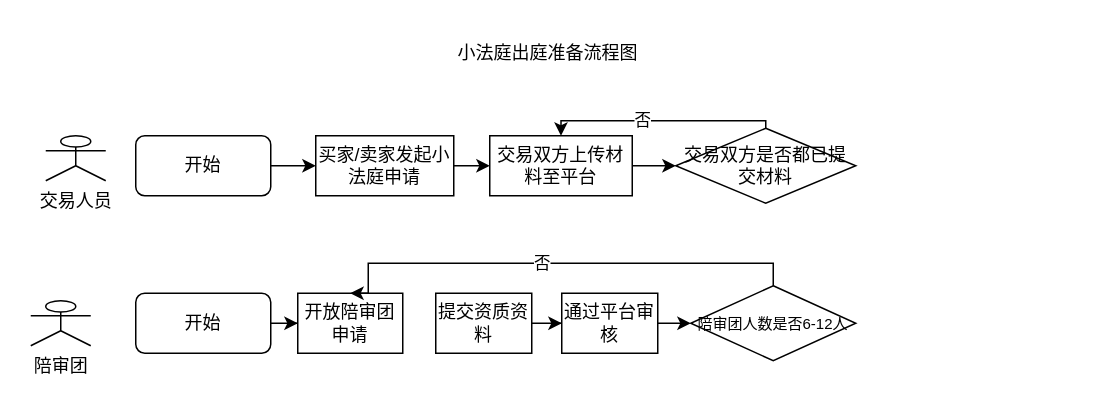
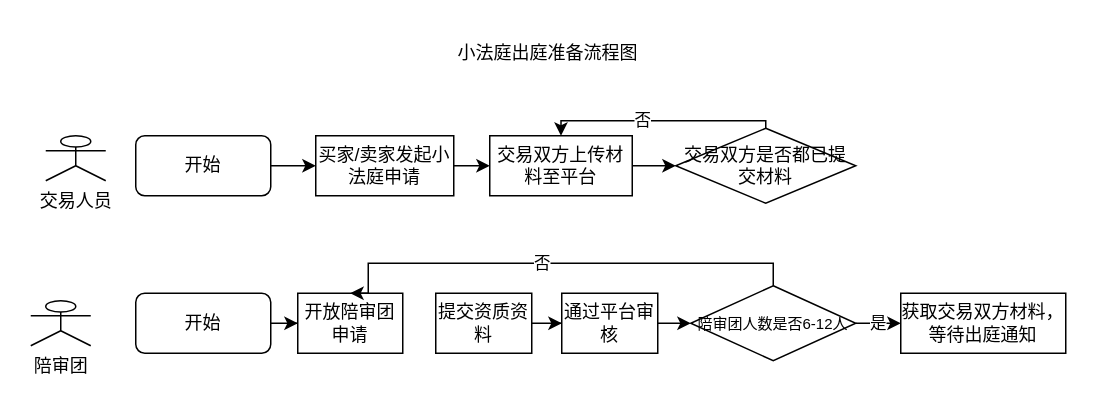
none -> (884, 323)
none -> (983, 323)
